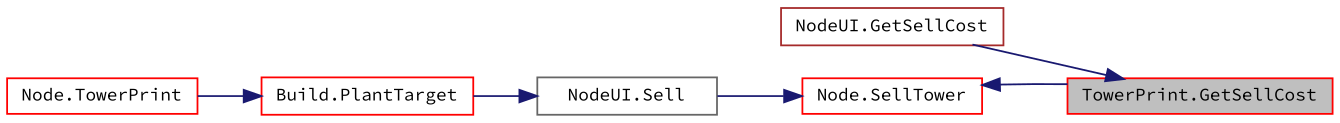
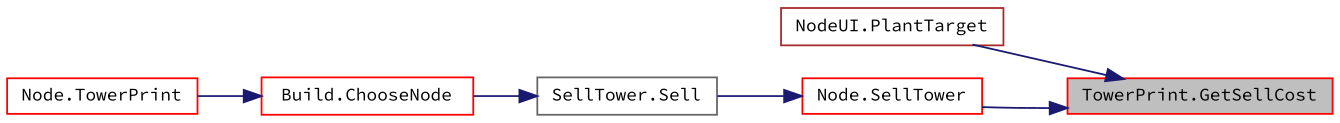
(892, 27) -> (892, 27)
(1034, 84) -> (1016, 108)
(367, 96) -> (367, 96)
(627, 96) -> (627, 96)
